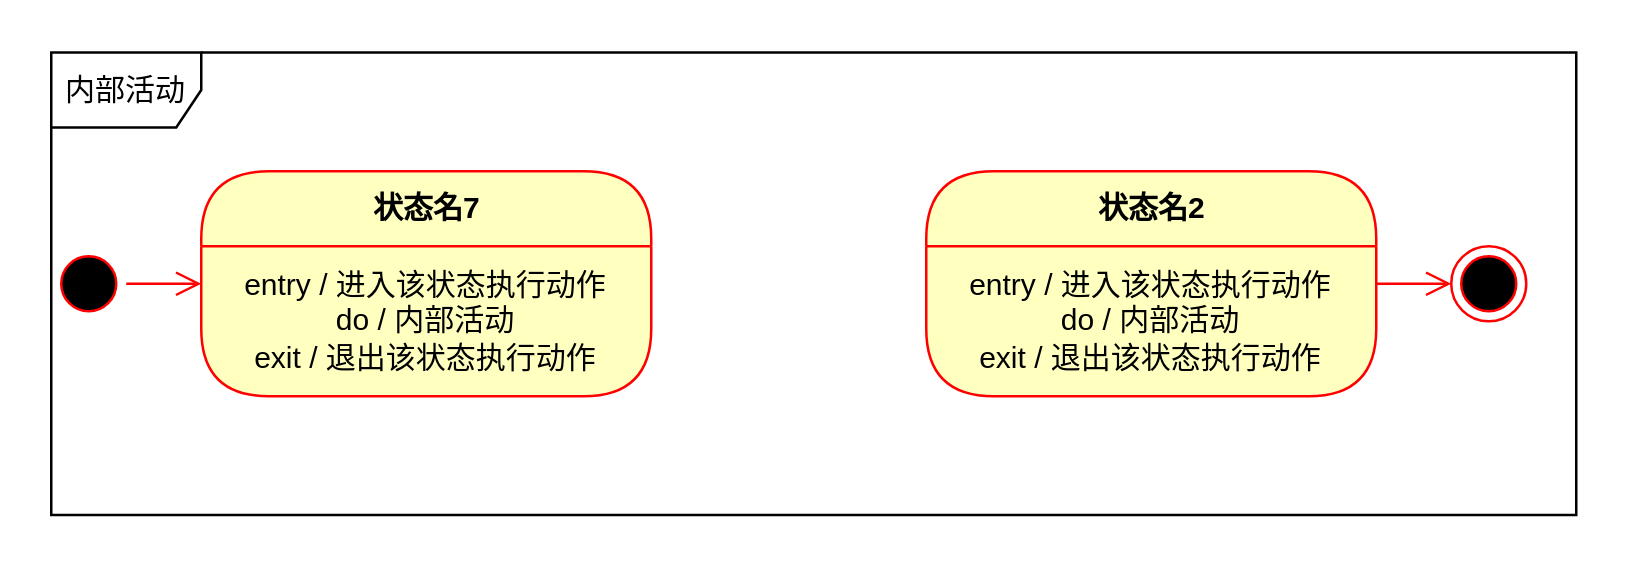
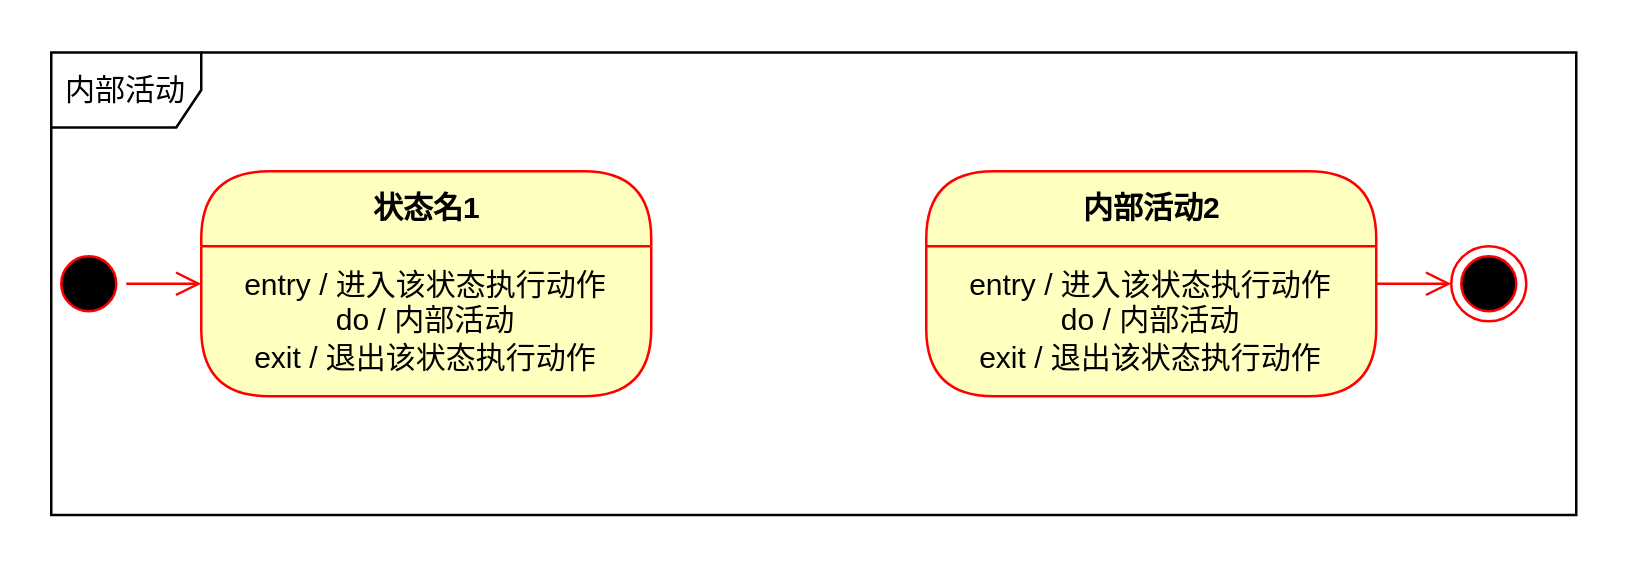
(428, 209) -> (428, 209)
(1153, 209) -> (1153, 209)
